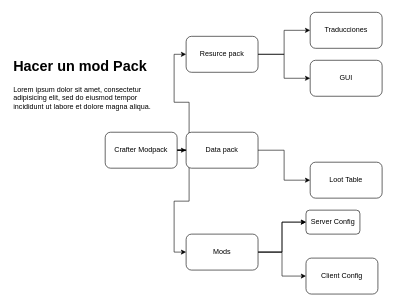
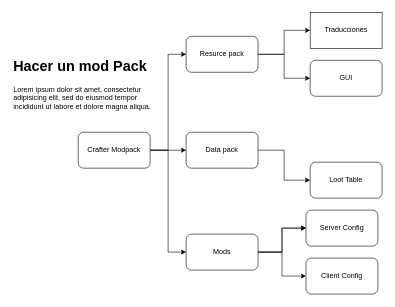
(347, 30) -> (347, 30)
(141, 150) -> (114, 150)
(333, 222) -> (342, 228)
